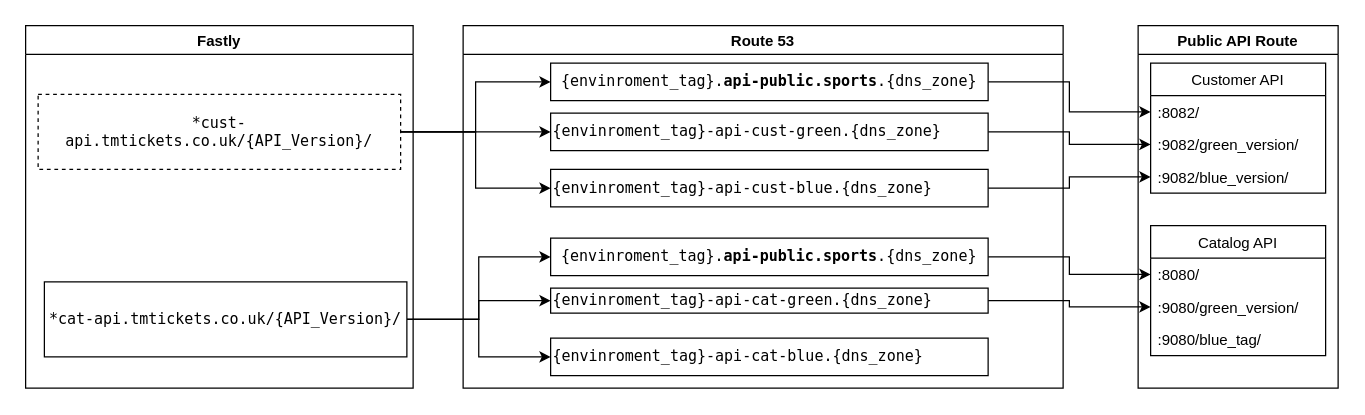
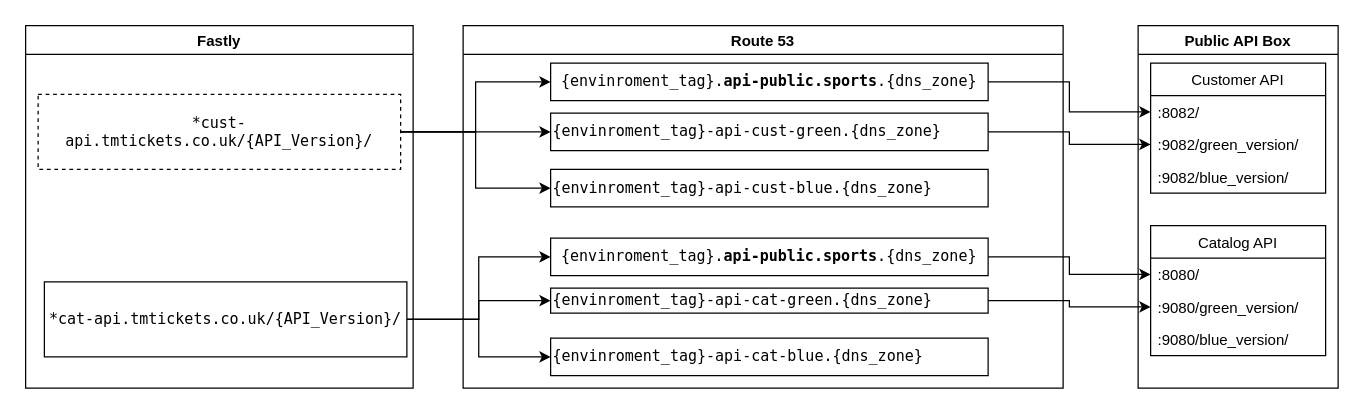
(1238, 41) -> (1238, 41)
(1069, 187) -> none
(1217, 340) -> (1231, 340)
